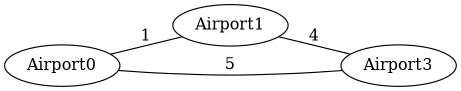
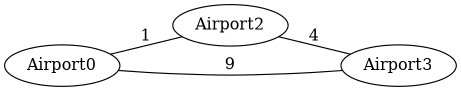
(230, 25) -> (230, 25)
(230, 65) -> (230, 65)
